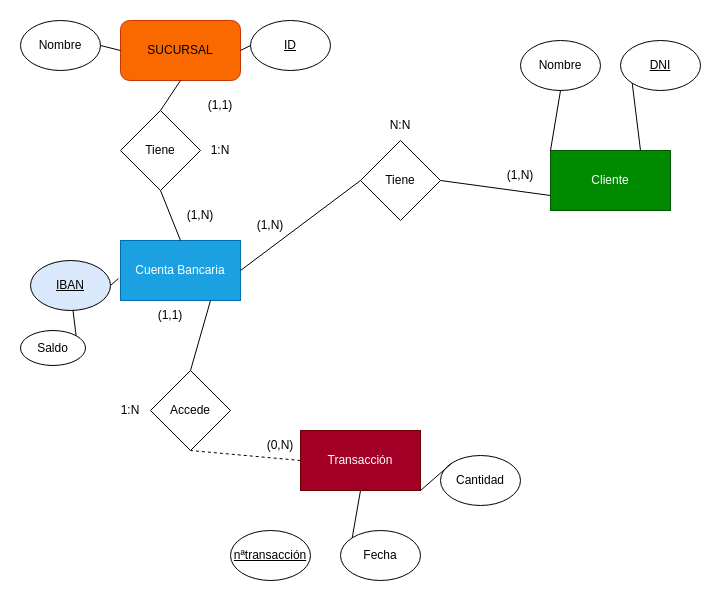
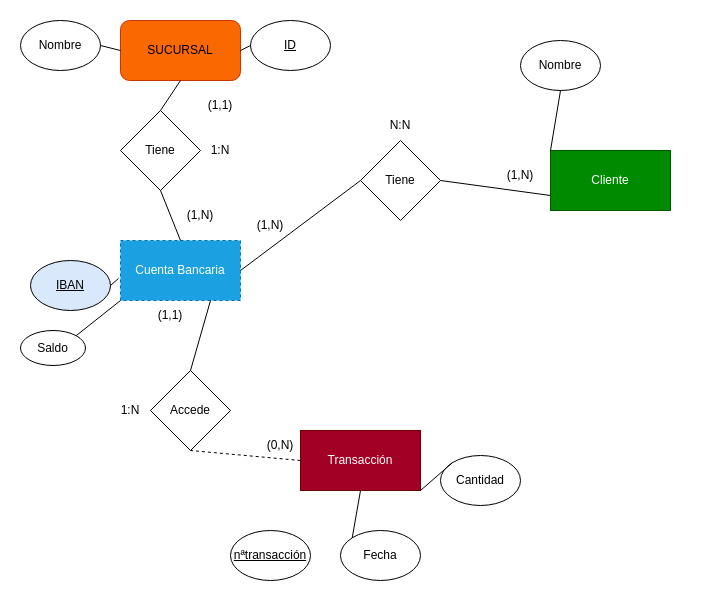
(661, 66) -> none
(636, 117) -> none
(181, 271) -> (181, 271)
(75, 324) -> (98, 318)
